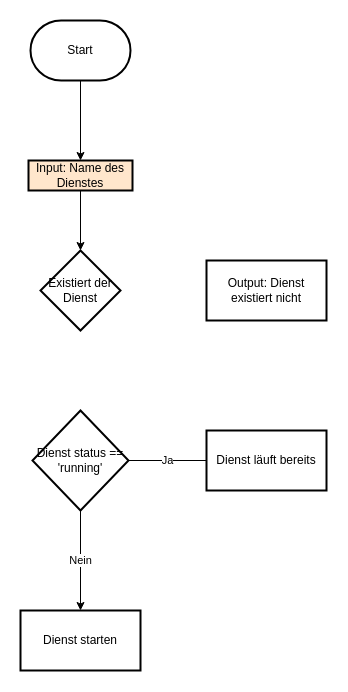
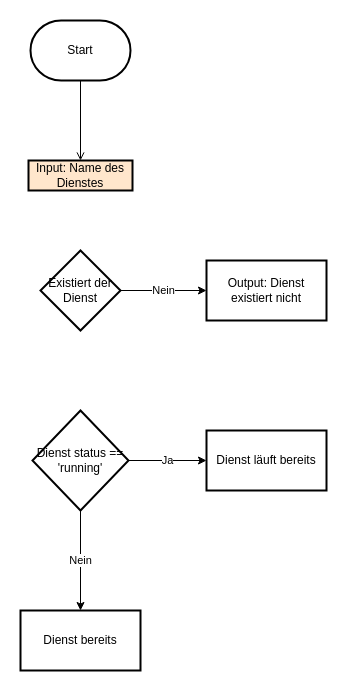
(81, 152) -> (81, 154)
(81, 217) -> none
none -> (160, 291)
(201, 461) -> (198, 461)
(81, 641) -> (81, 641)
